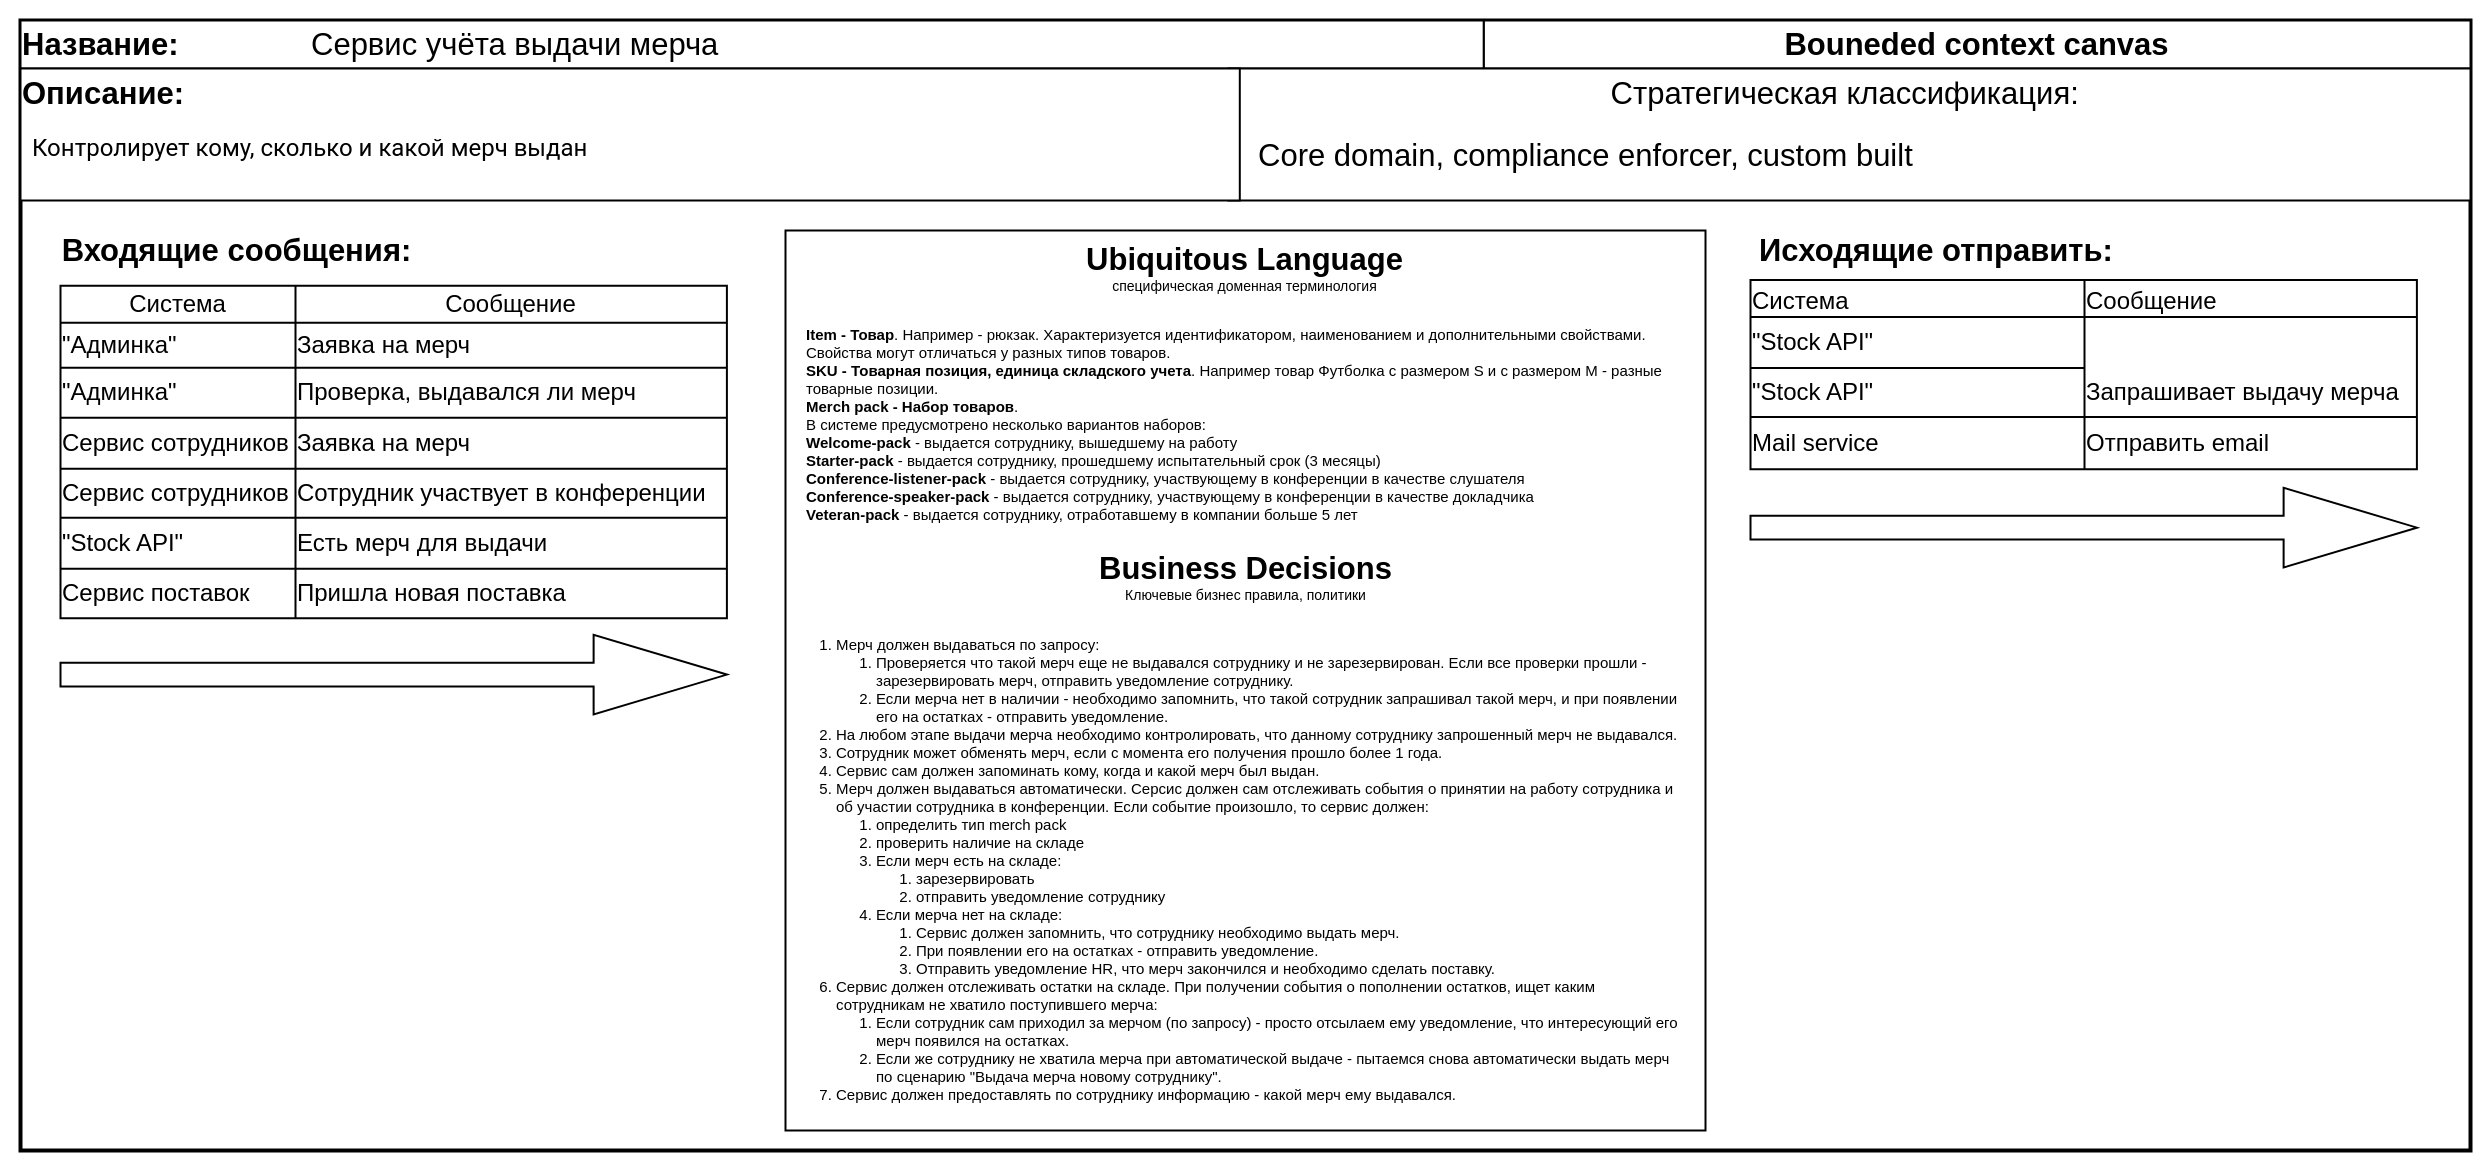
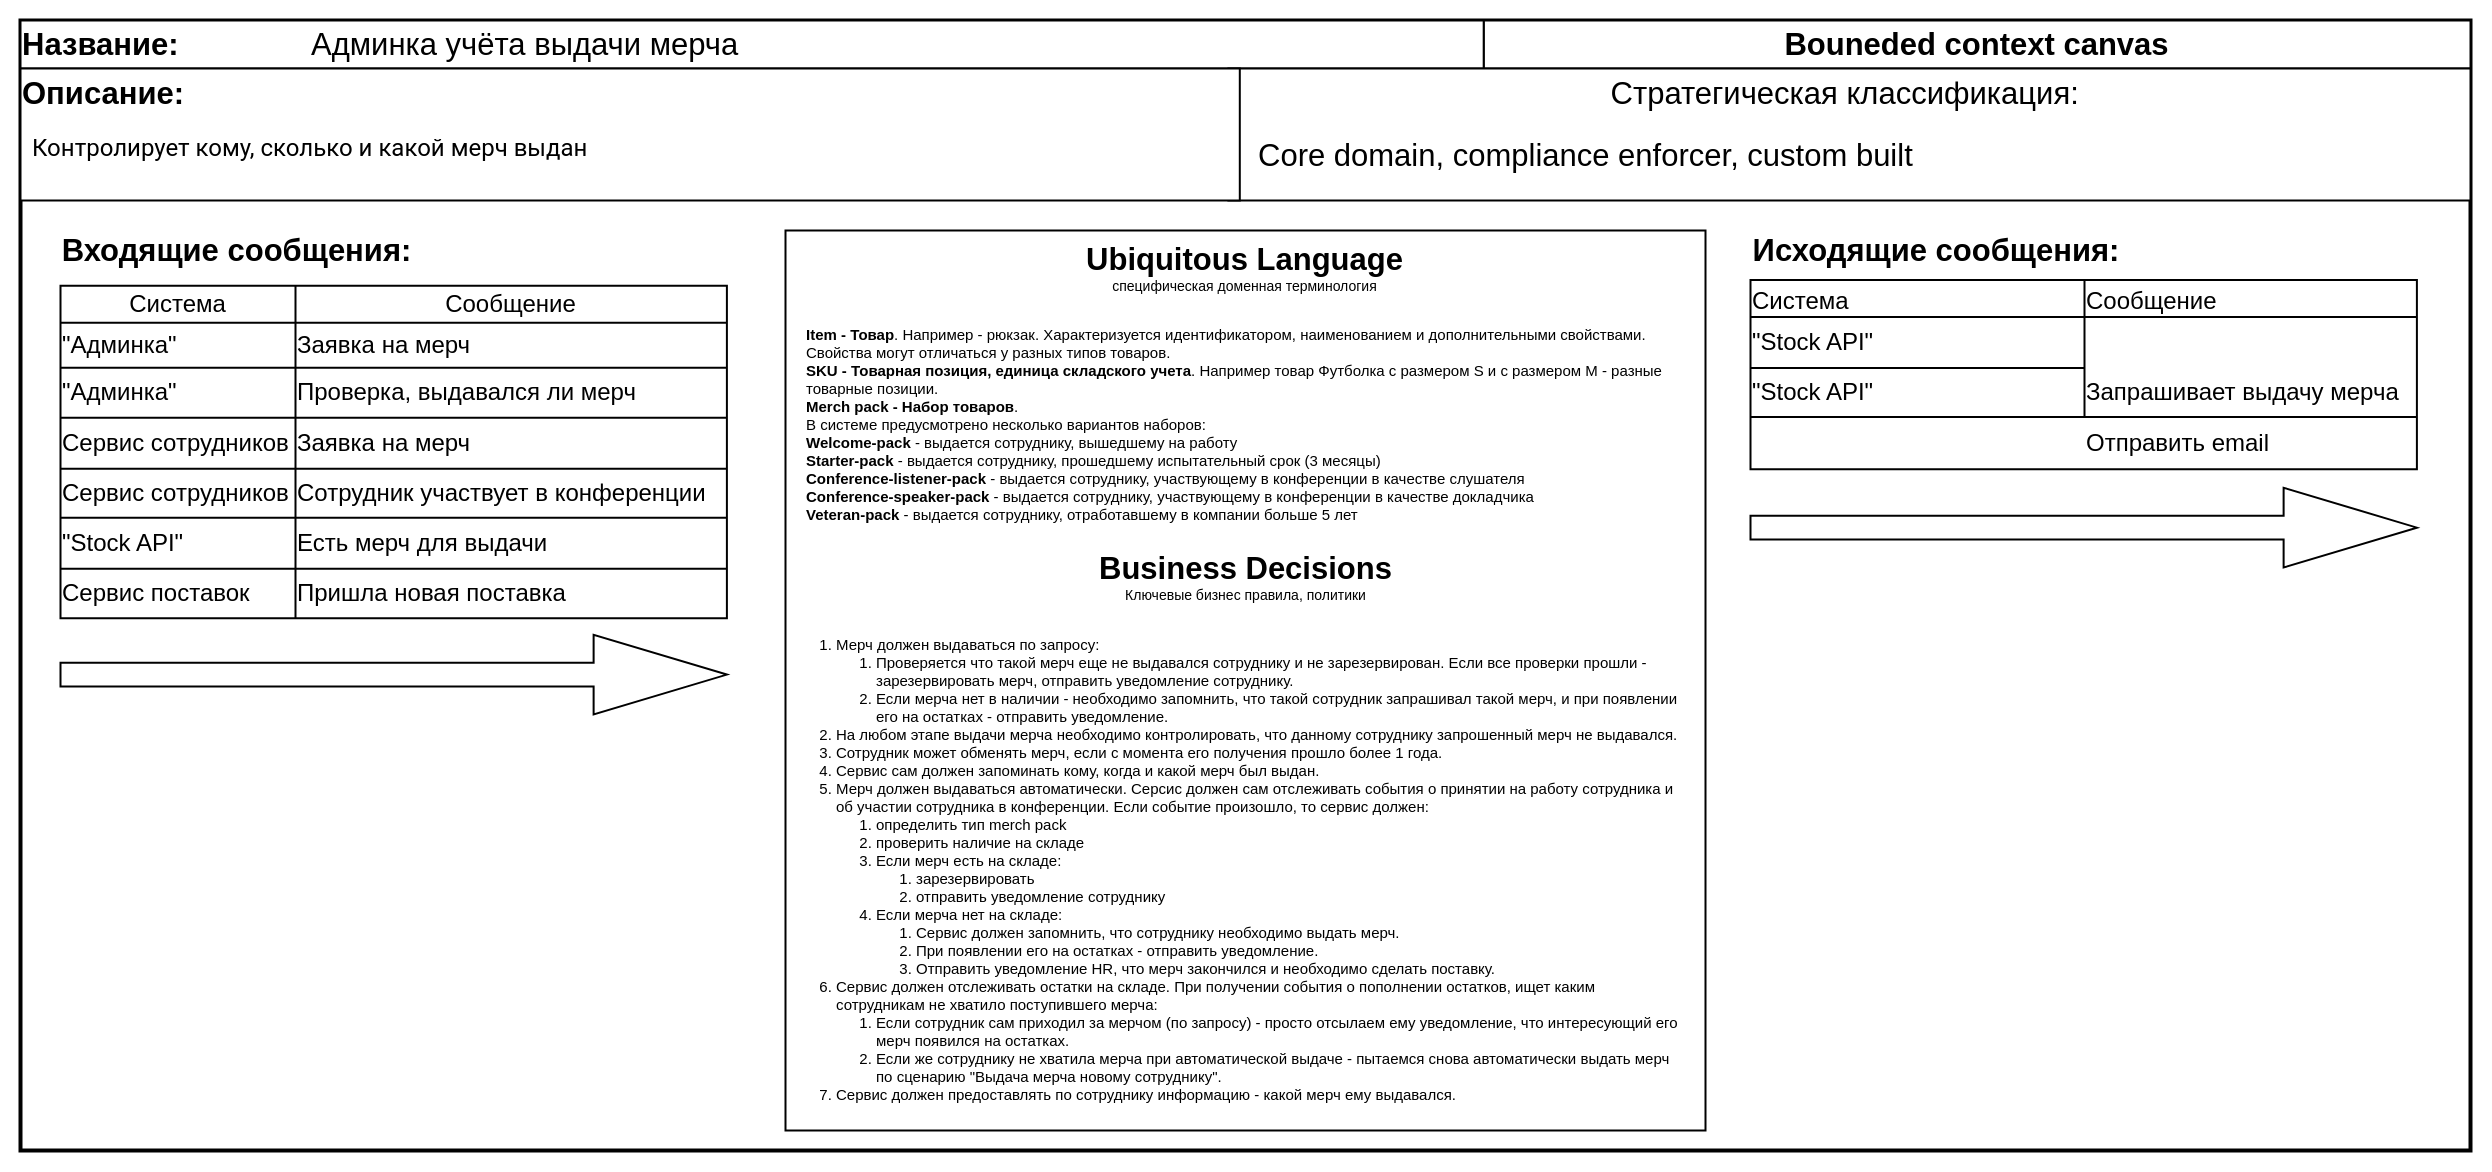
(516, 45) -> (525, 45)
(1937, 251) -> (1937, 251)
(1918, 443) -> none
